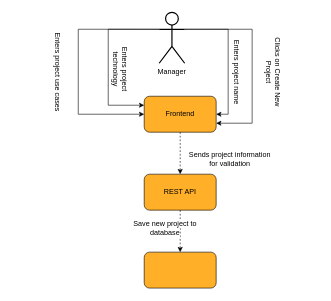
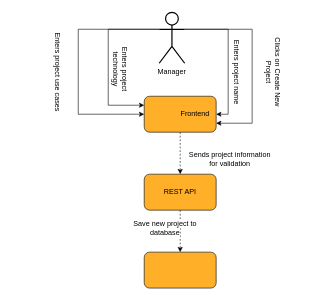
(180, 114) -> (195, 114)
